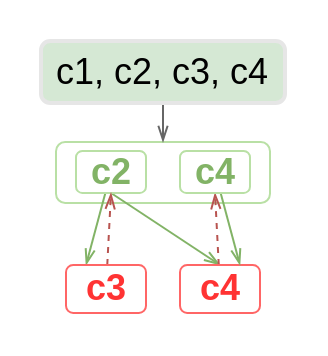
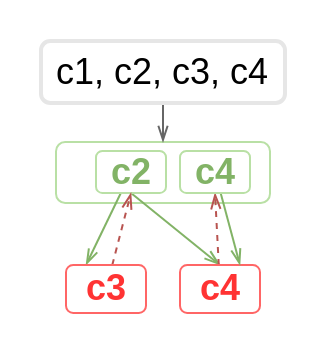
(163, 72) -> (163, 72)
(111, 172) -> (131, 172)
